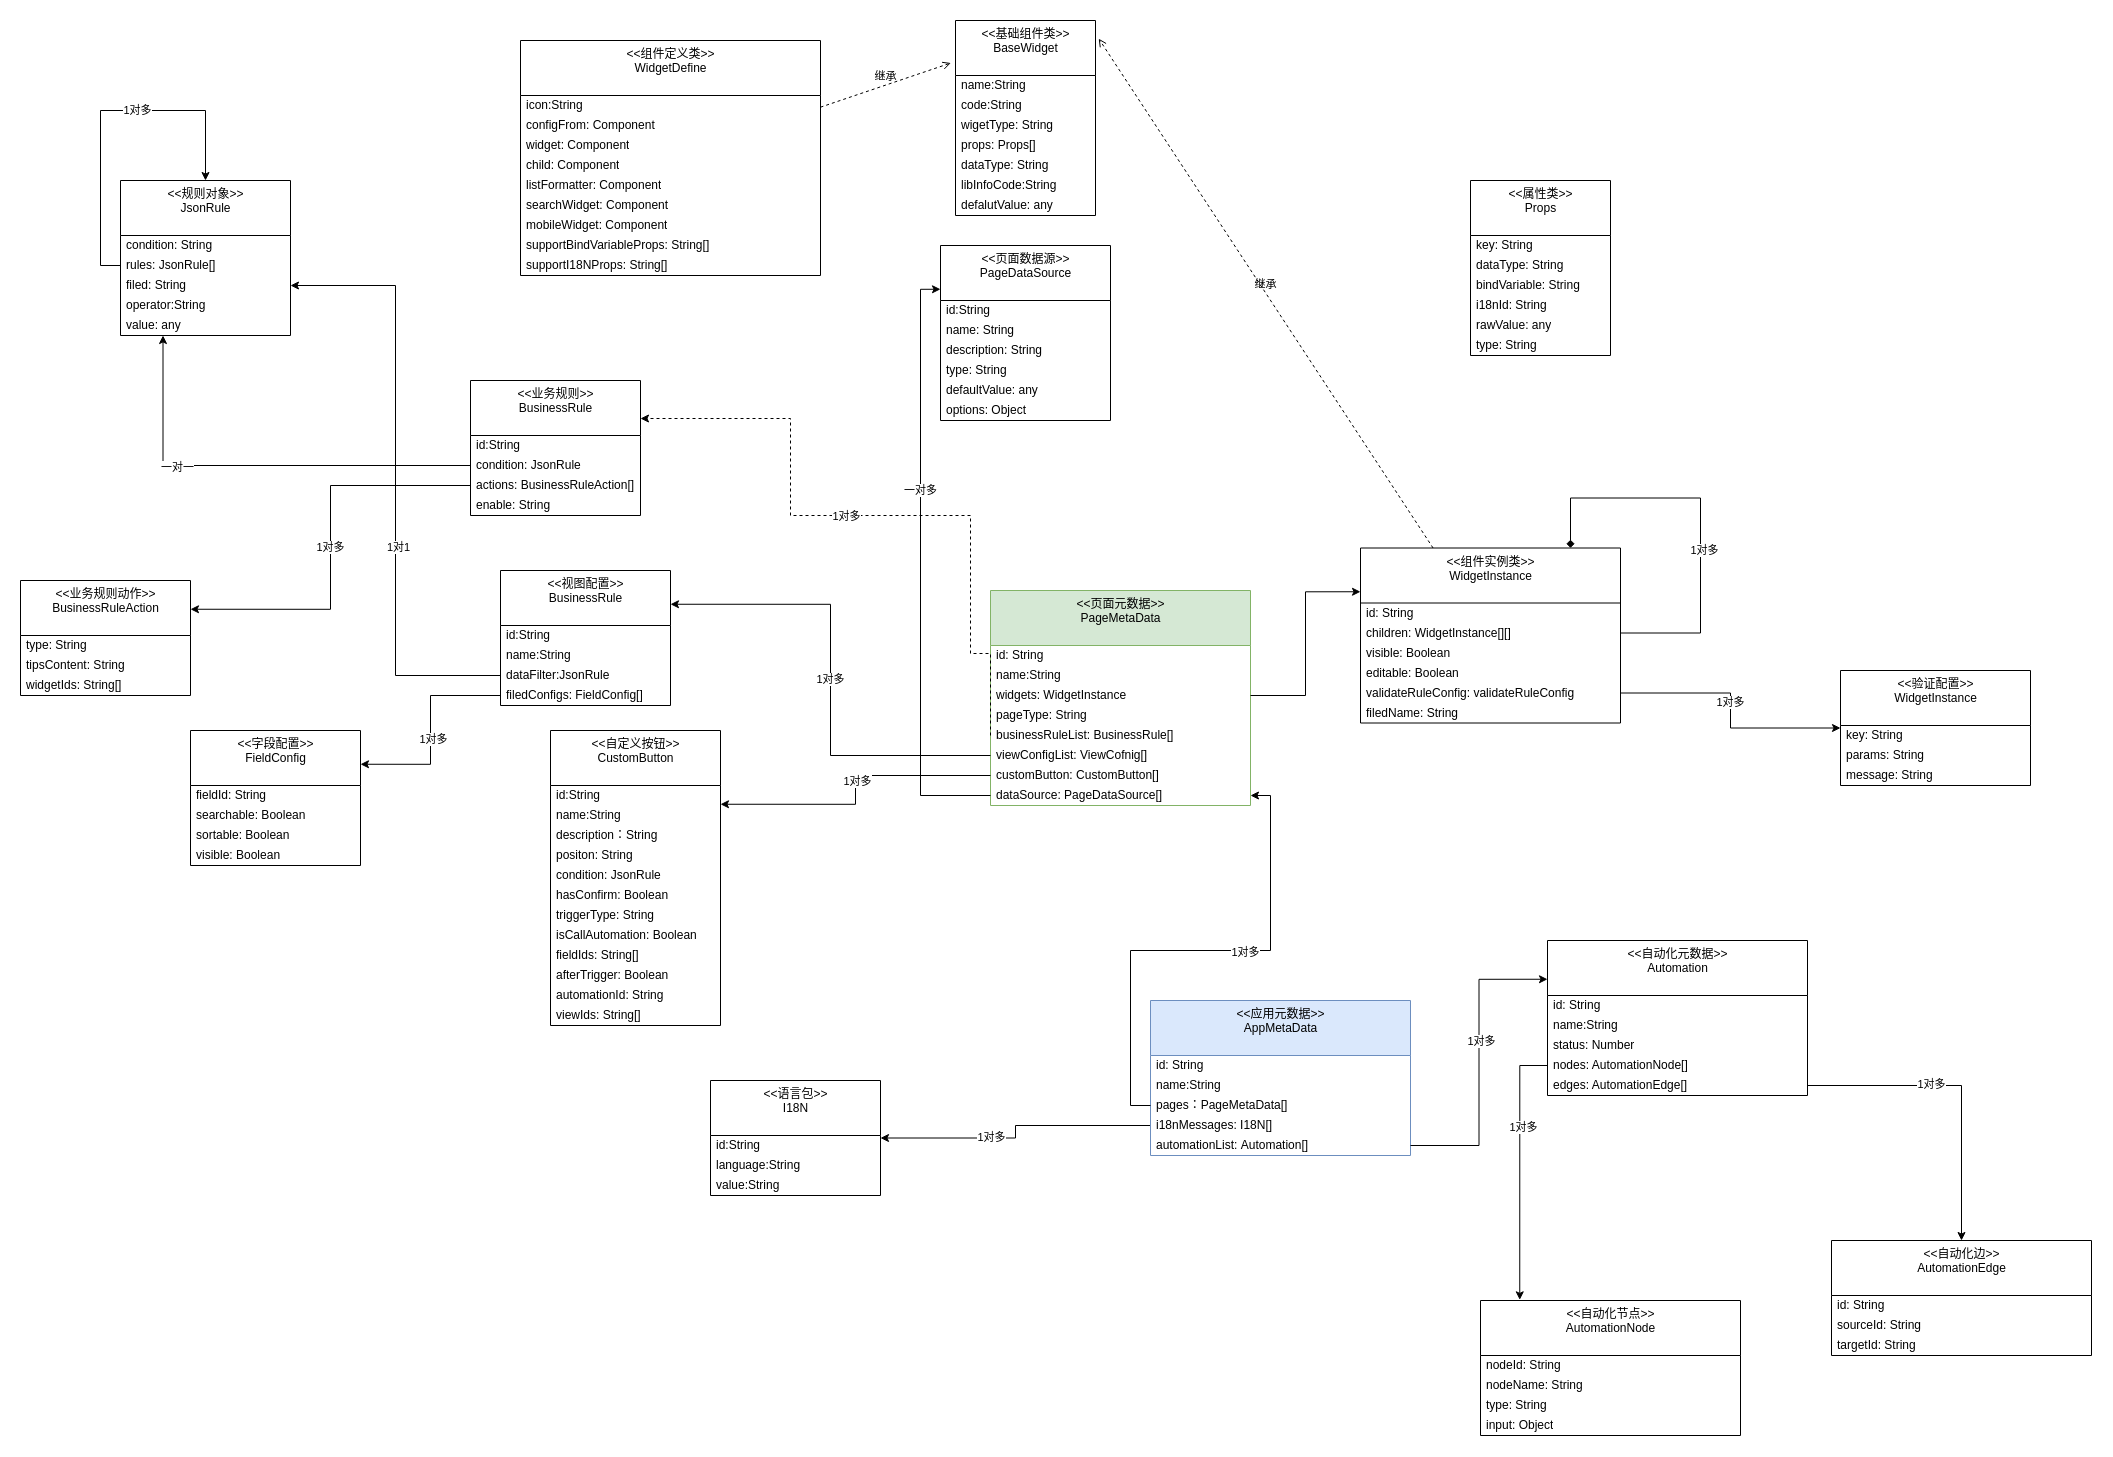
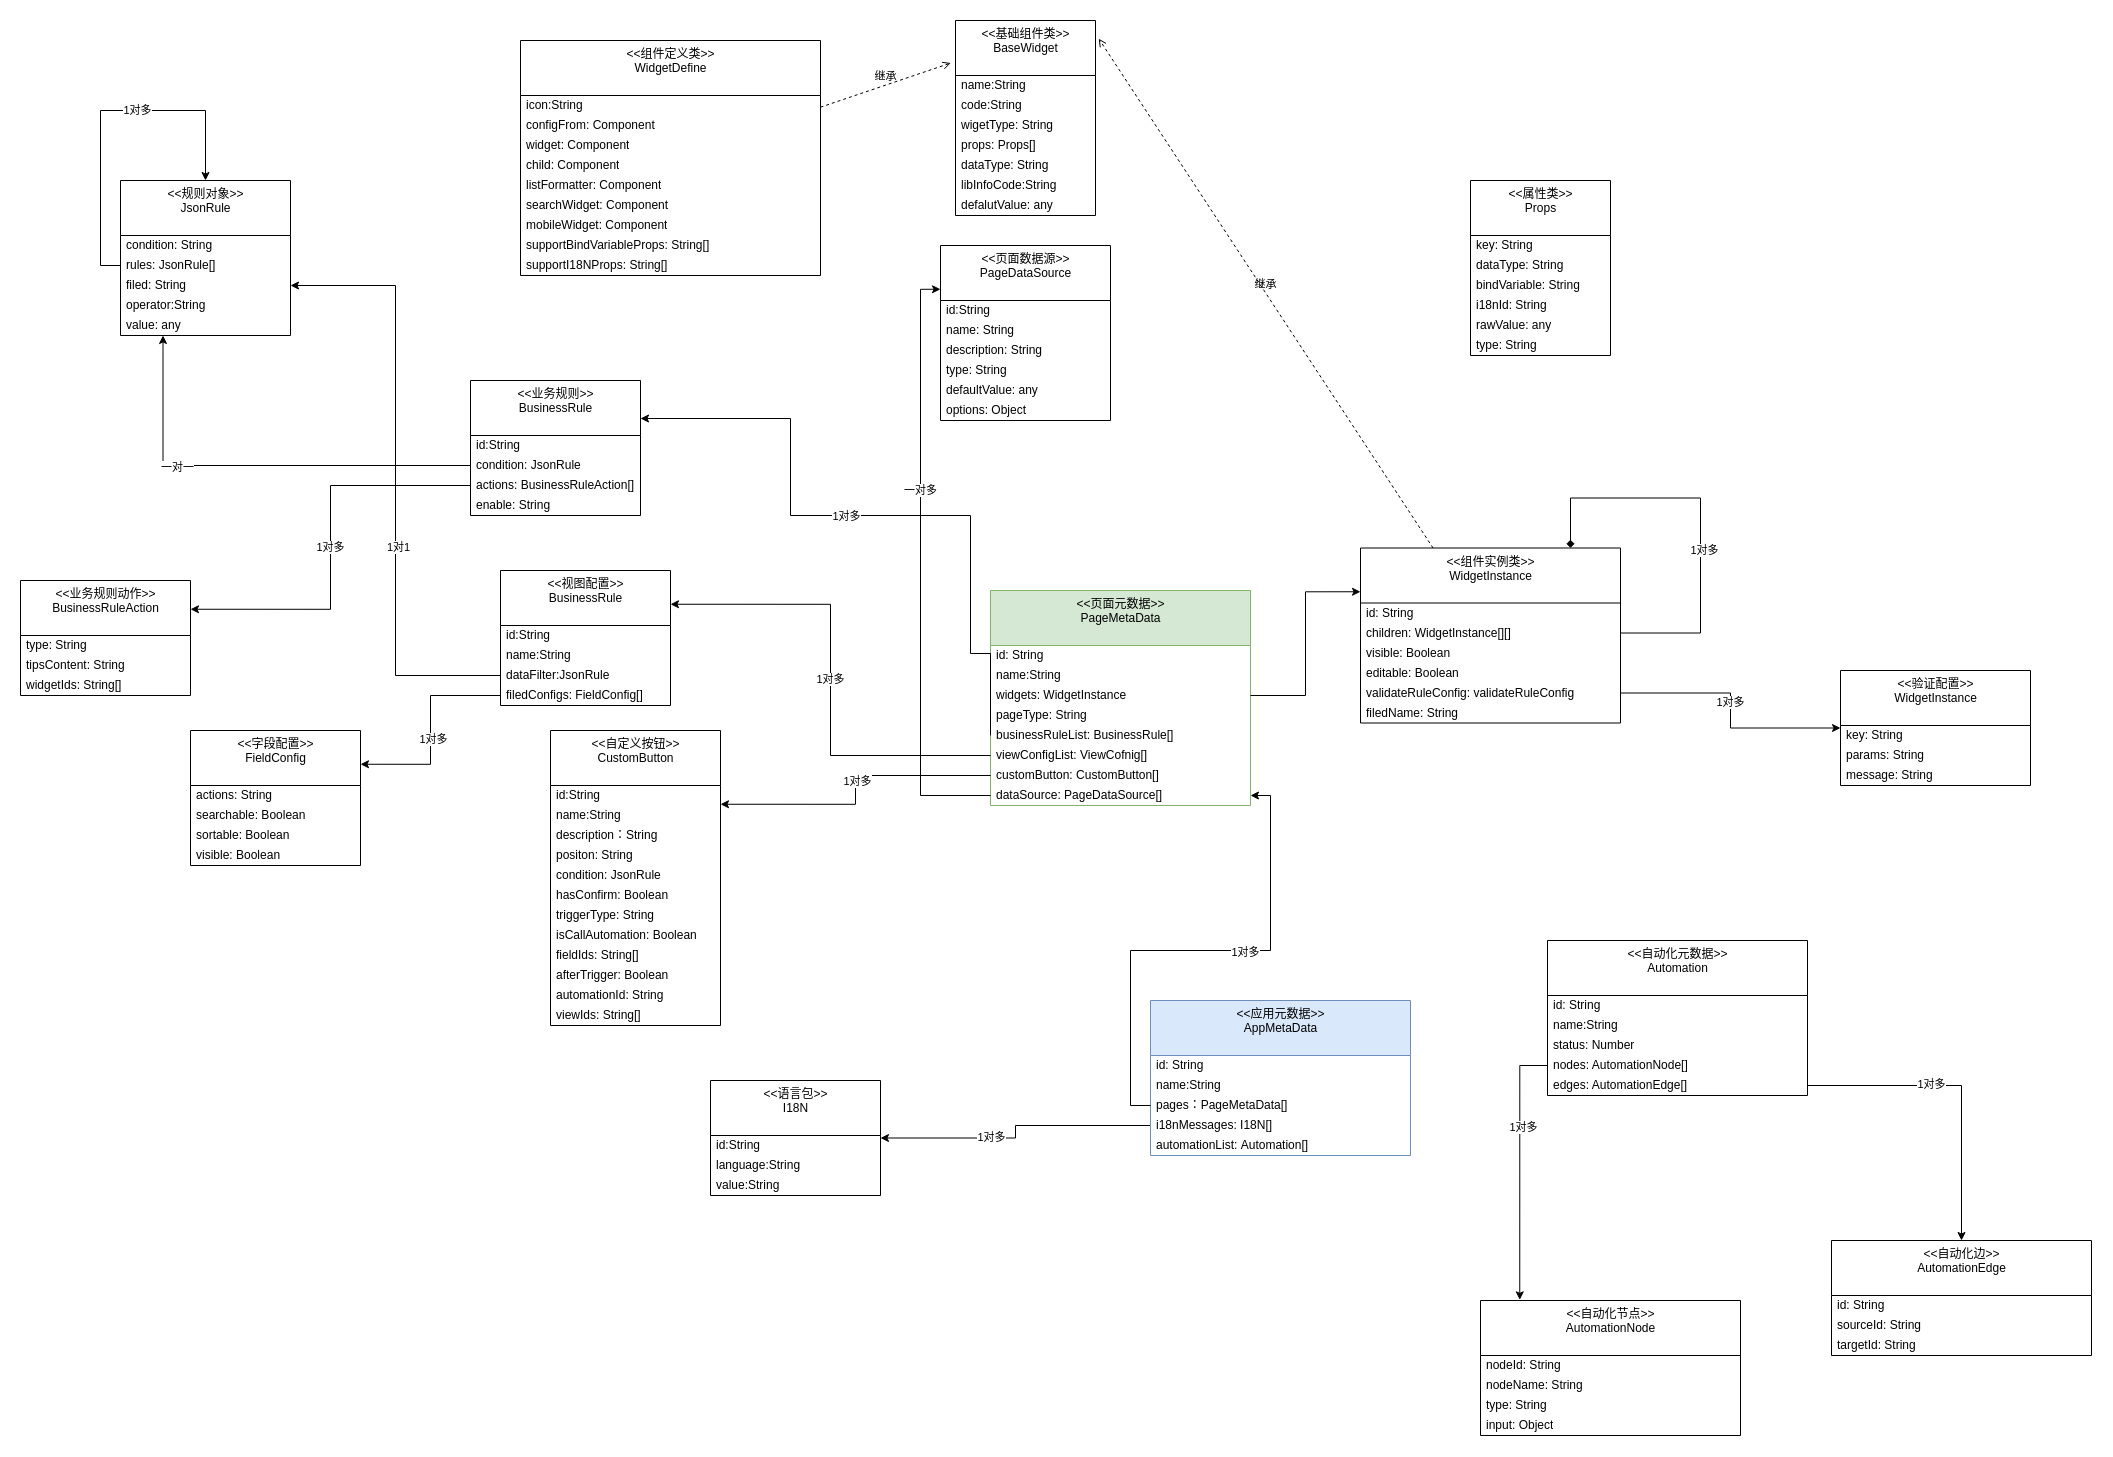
(787, 419) -> (787, 419)
(239, 796) -> (241, 796)
(1479, 1065) -> none
